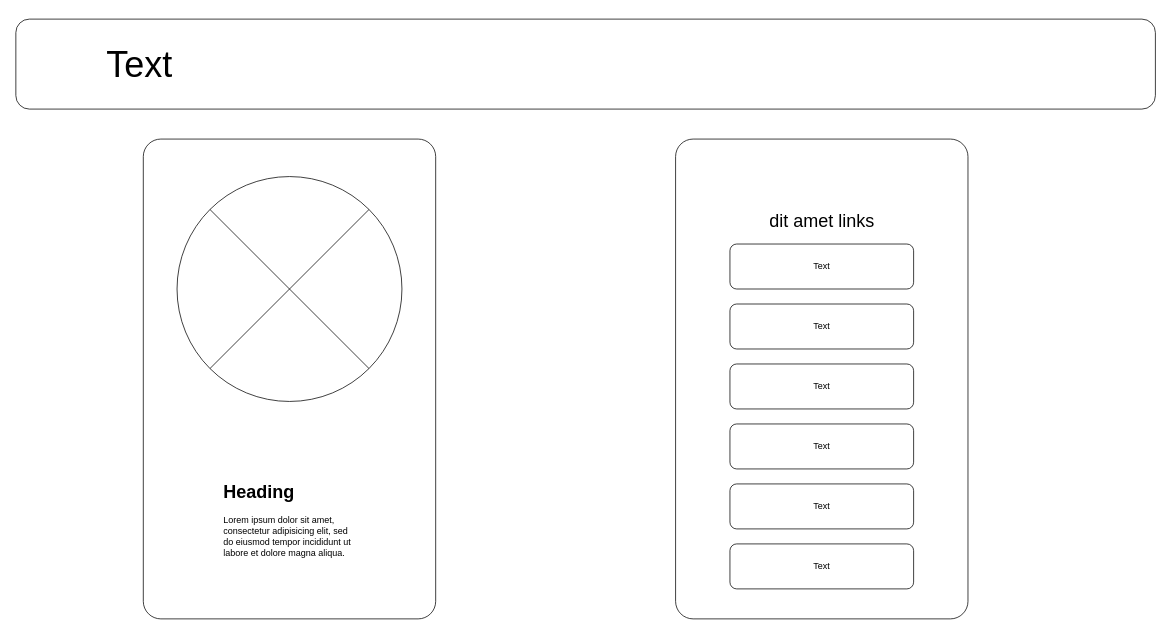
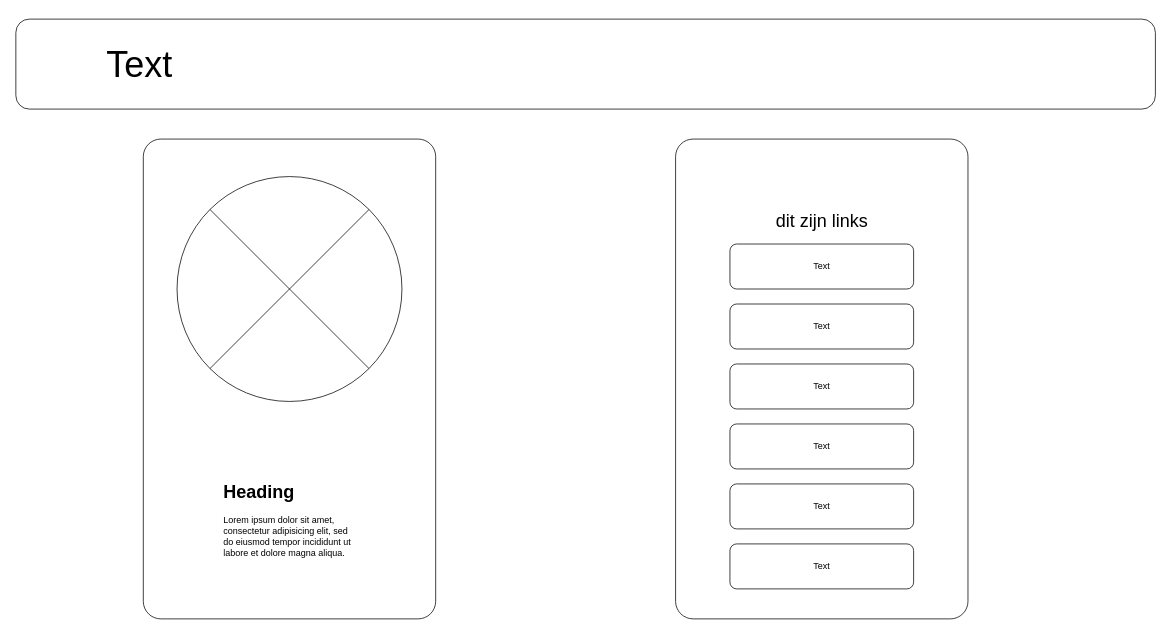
(822, 222) -> (822, 222)
